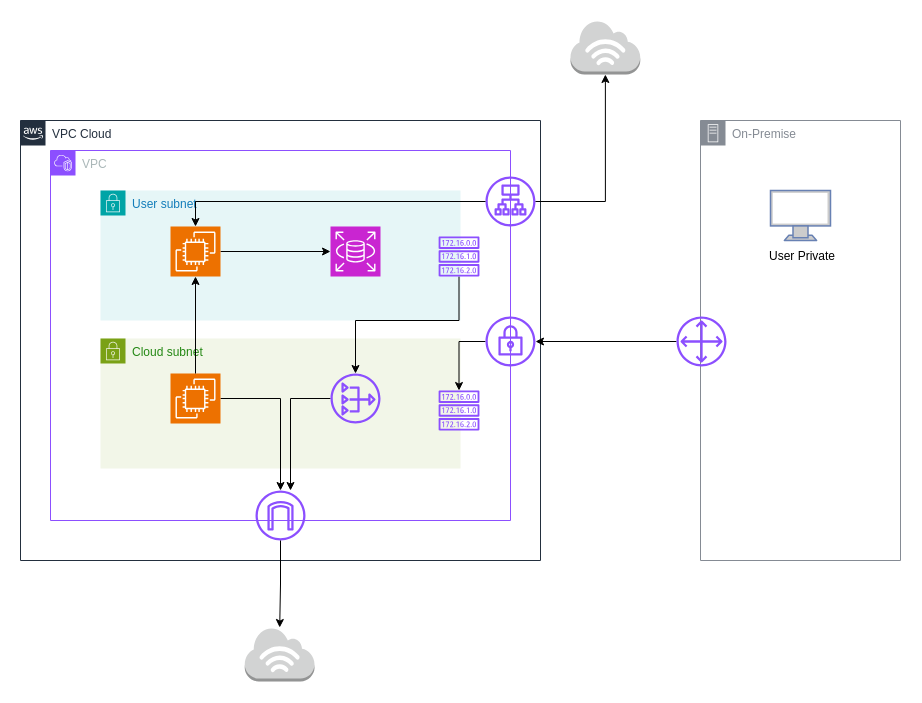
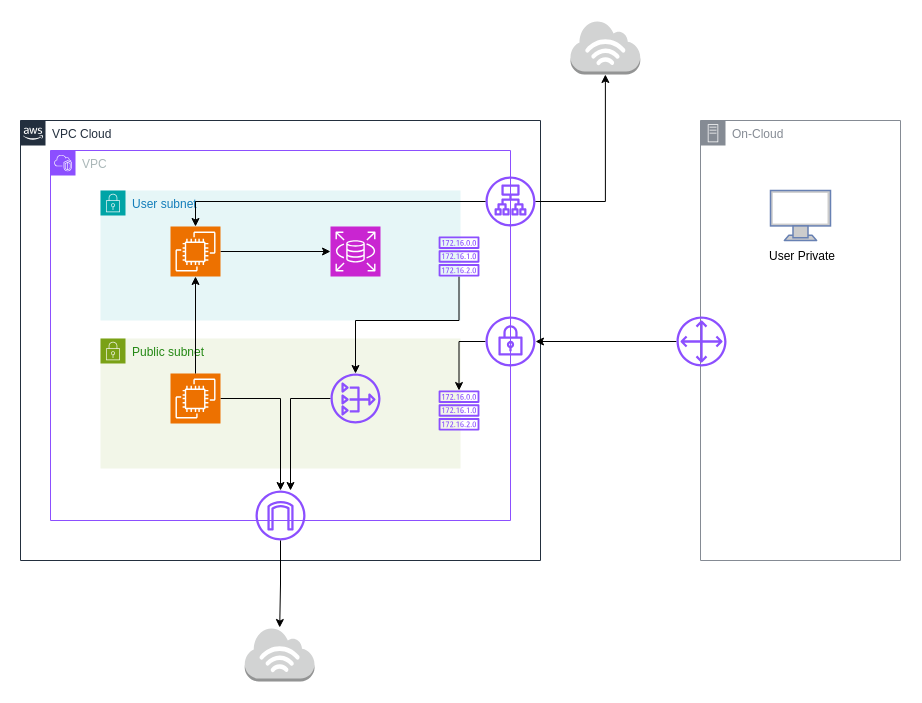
(765, 135) -> (758, 135)
(170, 353) -> (172, 353)
